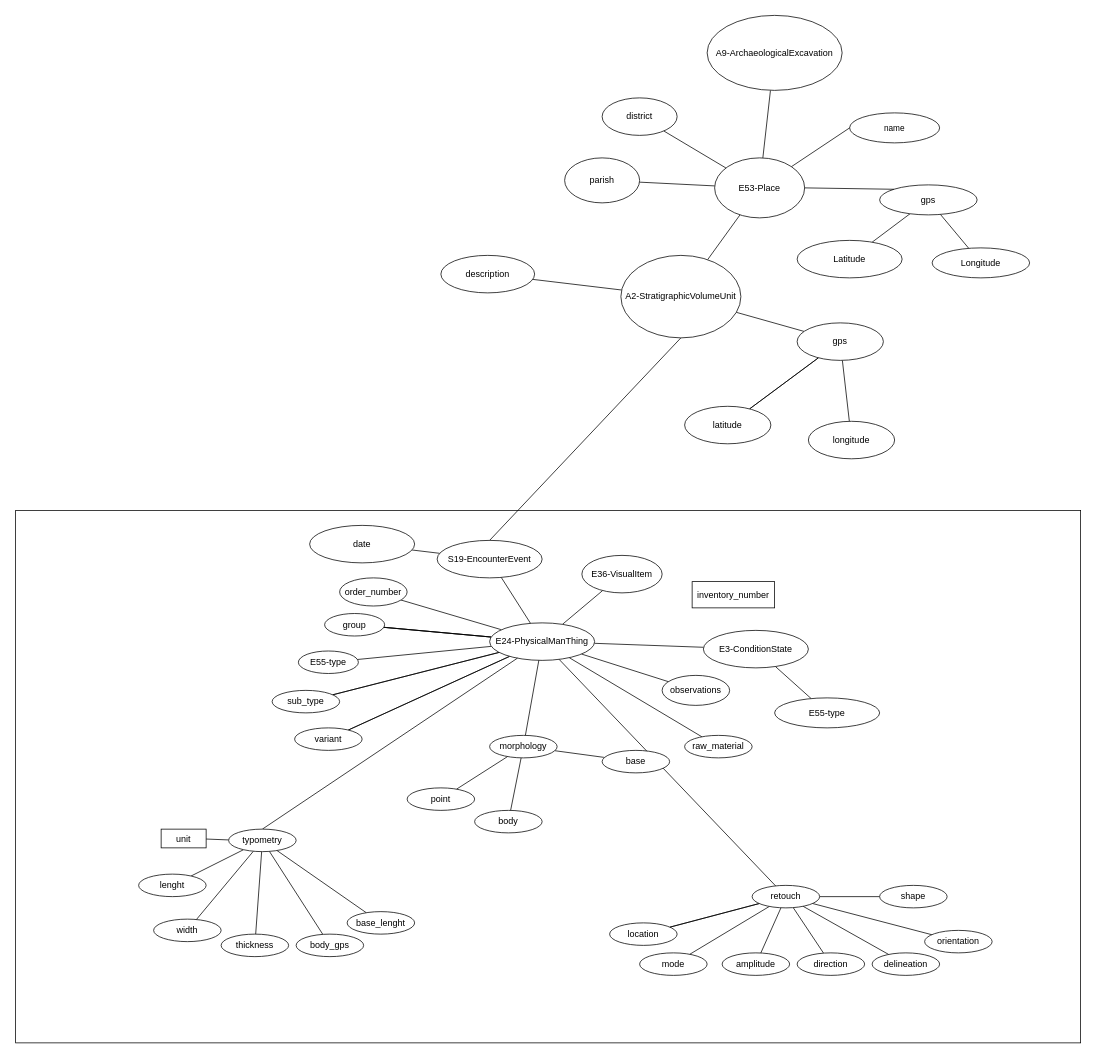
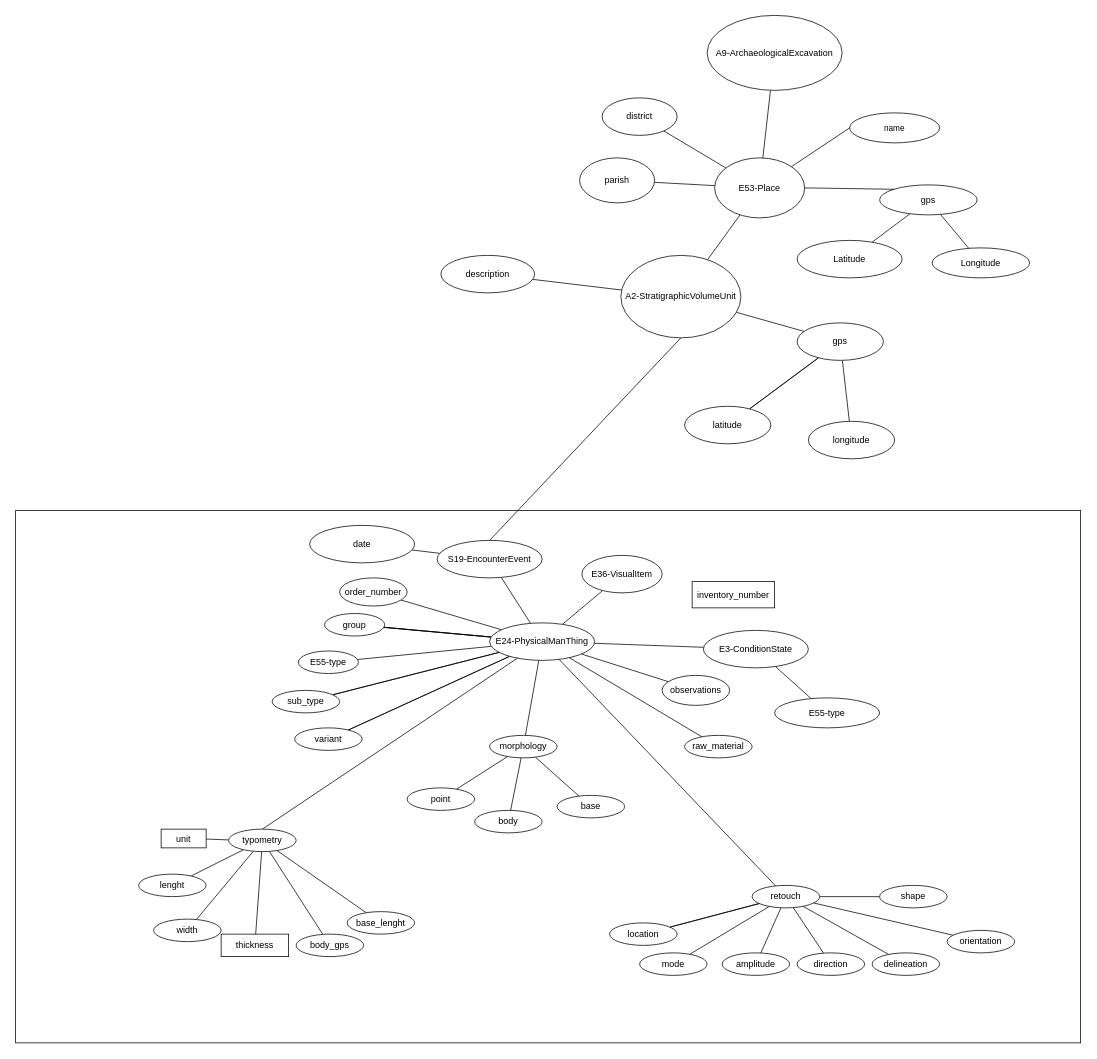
(602, 180) -> (617, 180)
(636, 762) -> (591, 807)
(958, 942) -> (981, 942)
(255, 945) -> (255, 945)
